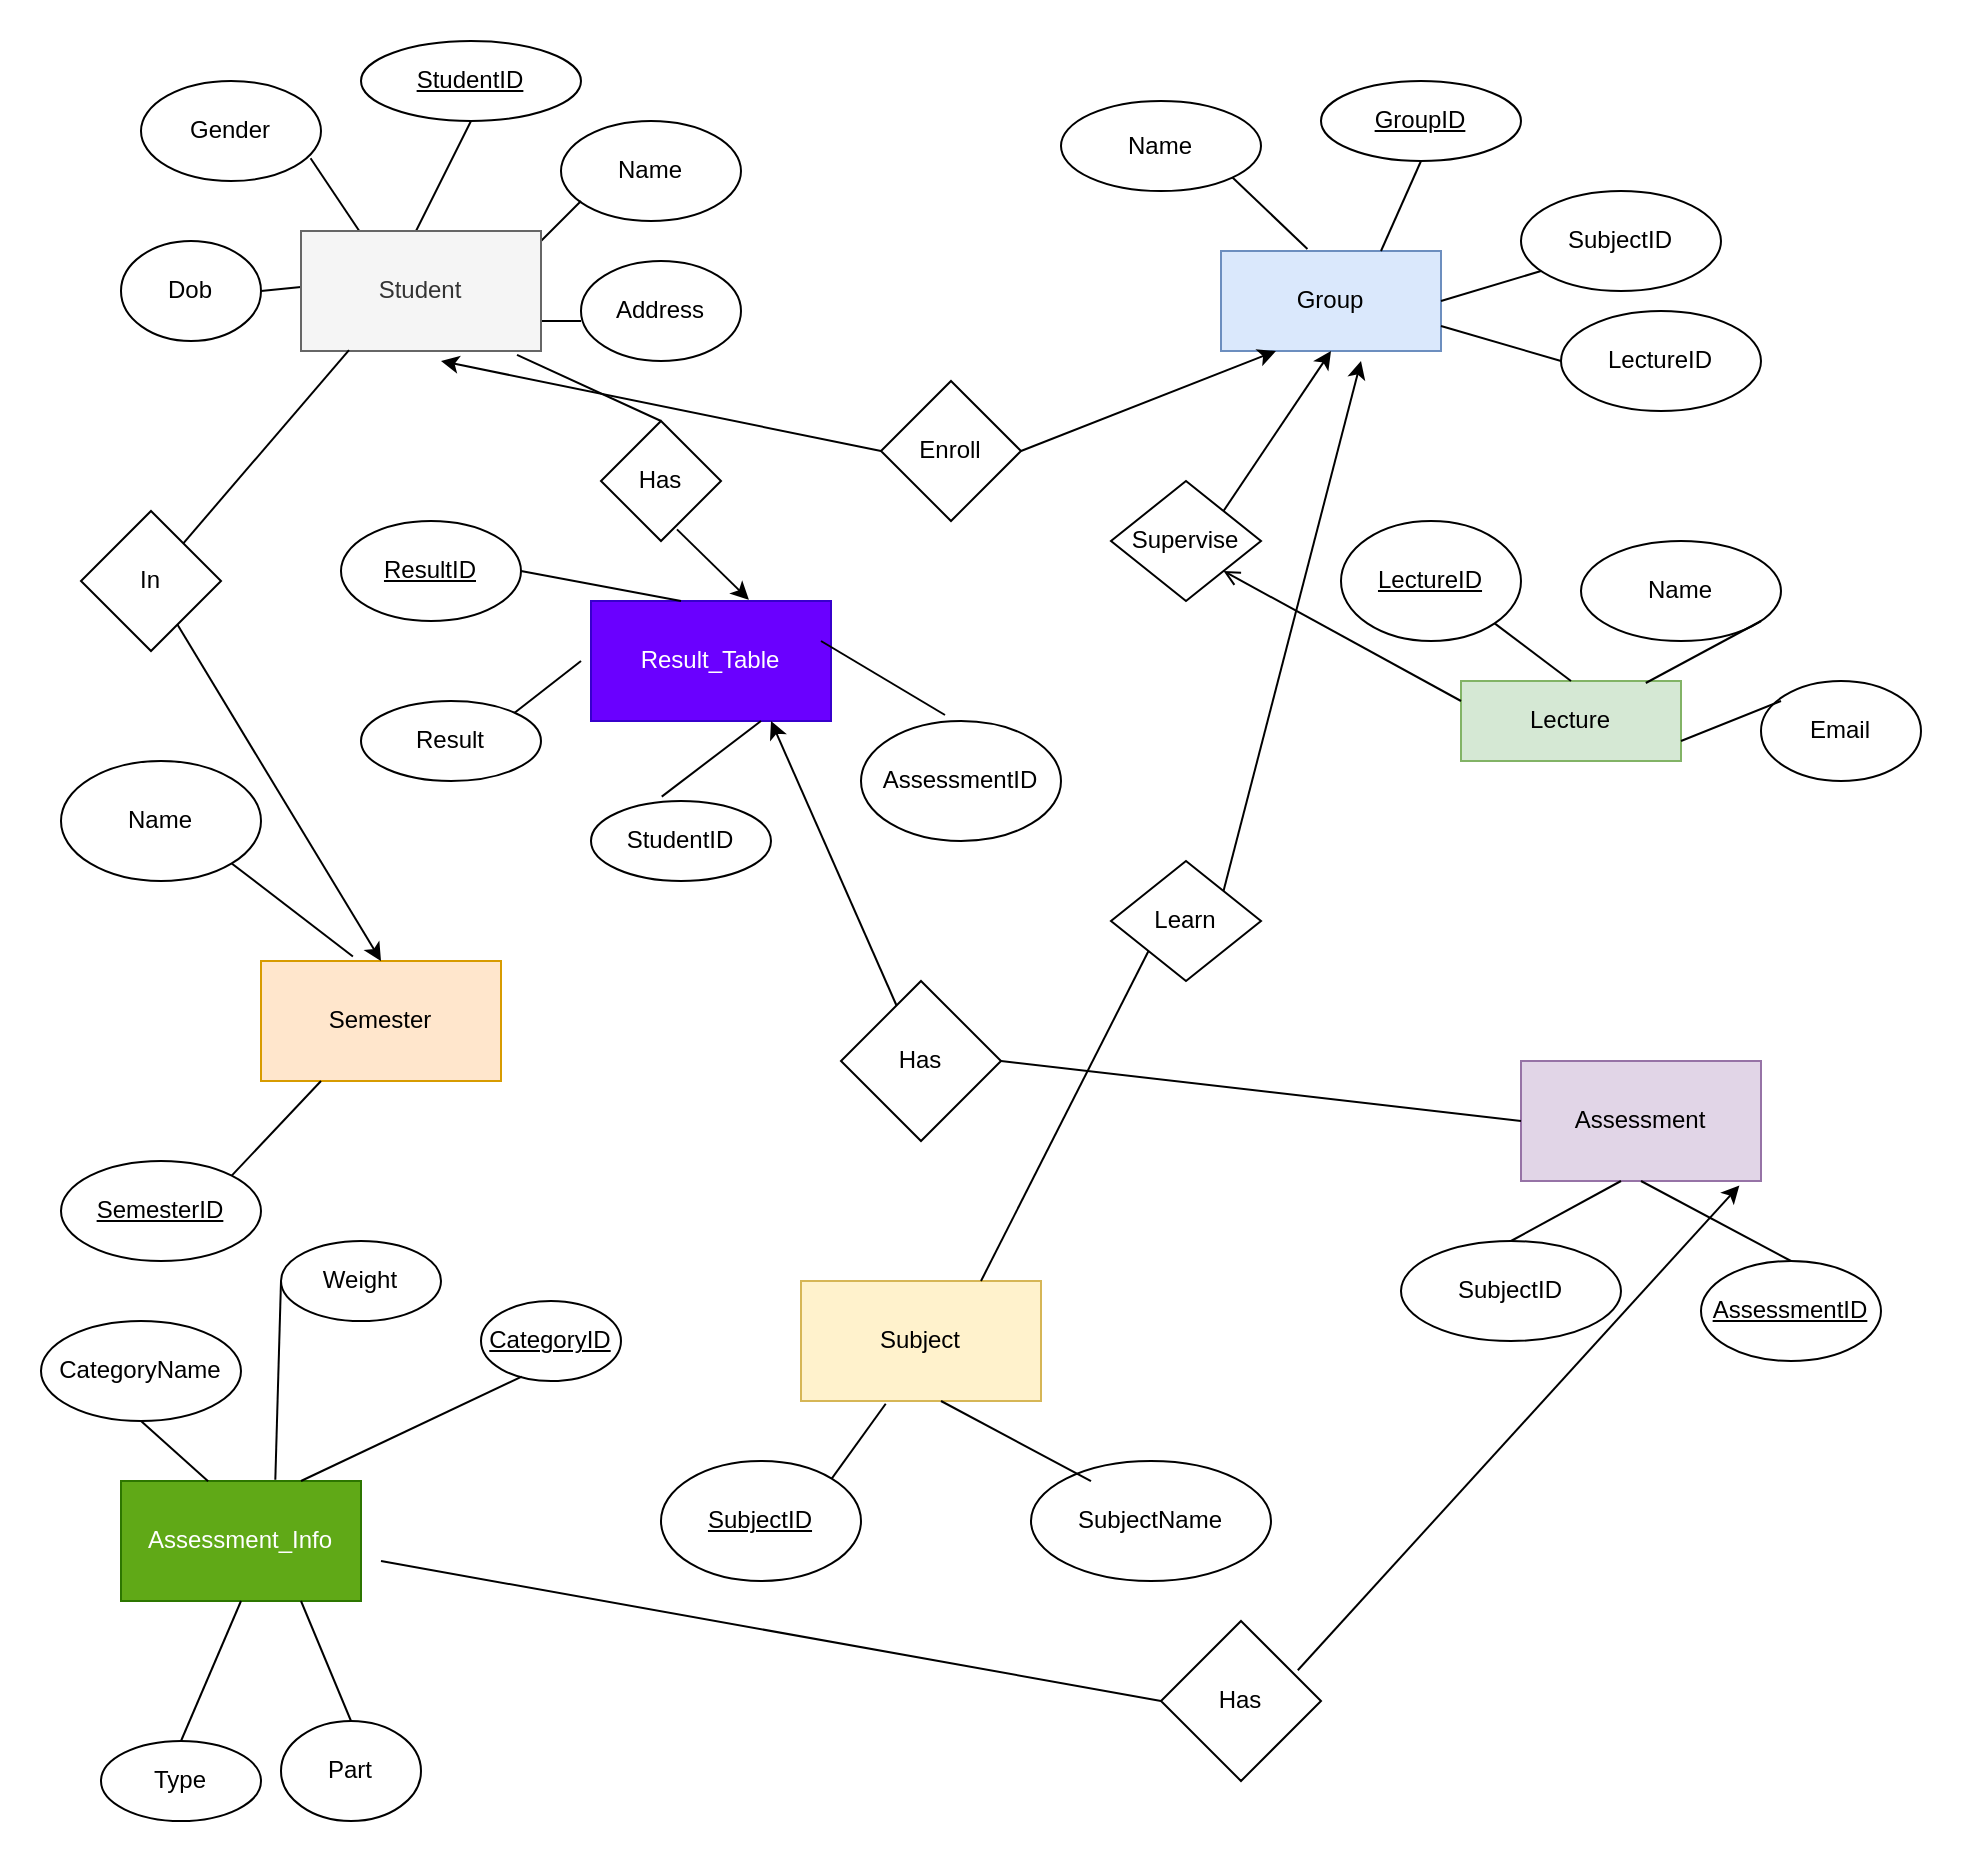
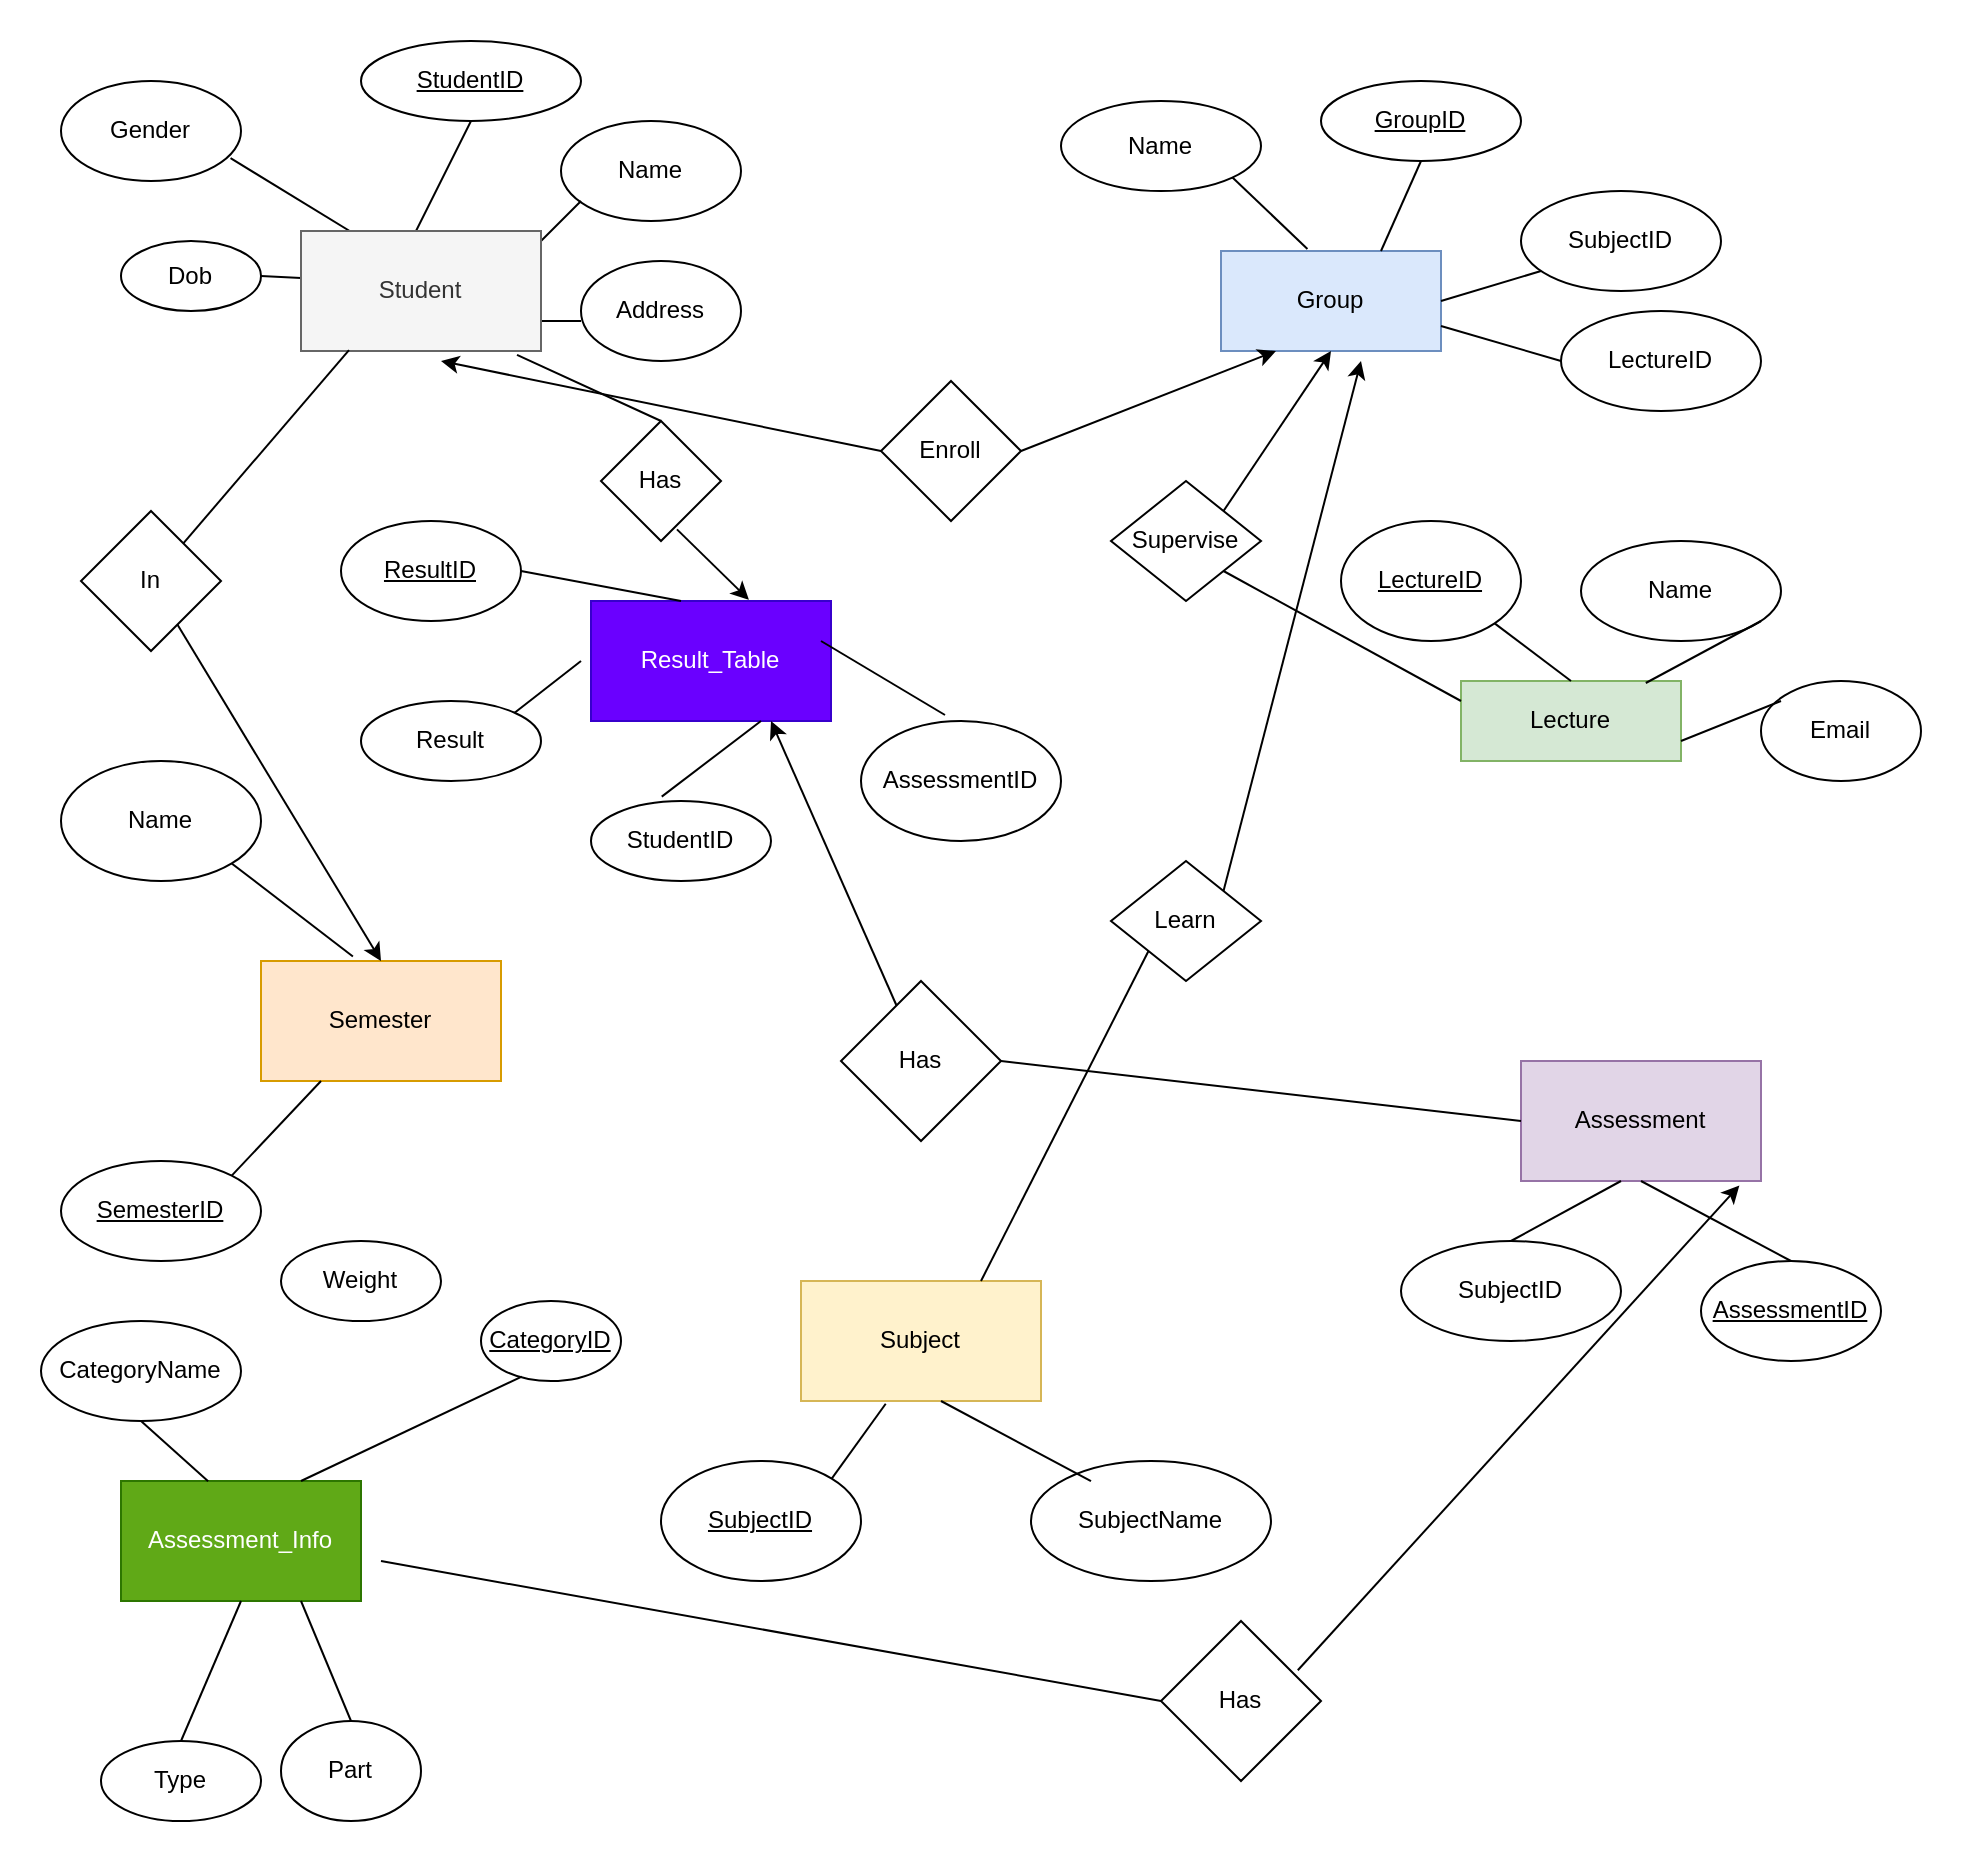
(231, 131) -> (151, 131)
(191, 291) -> (191, 276)
(1230, 575) -> (1229, 574)
(278, 1382) -> none
